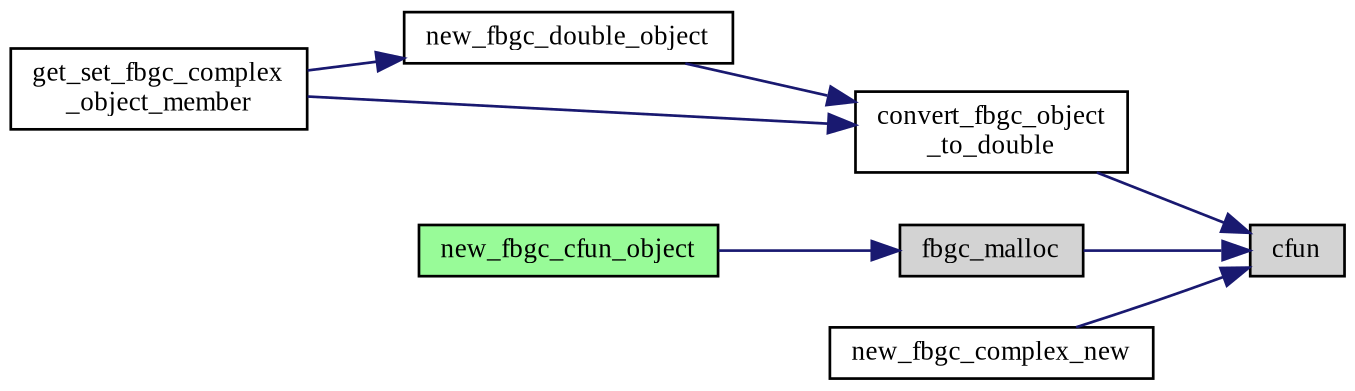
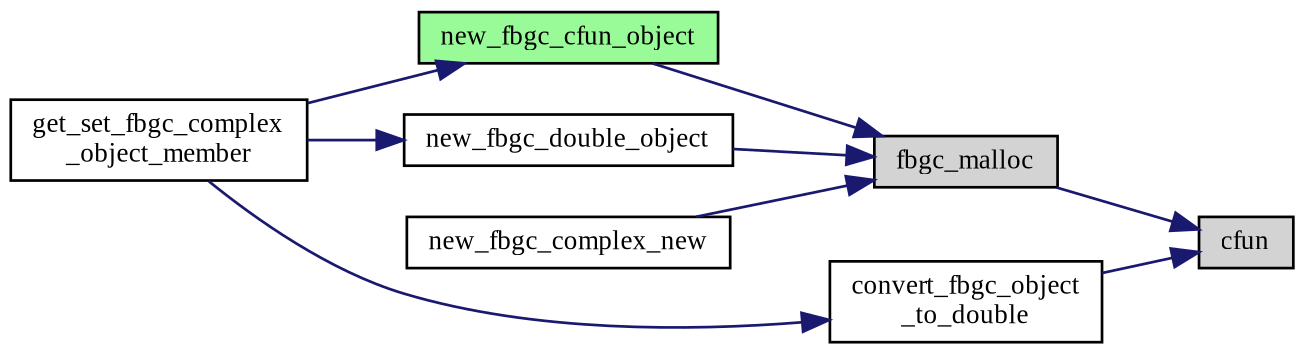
(756, 80) -> (790, 152)
none -> (373, 87)
(1150, 303) -> (772, 201)
